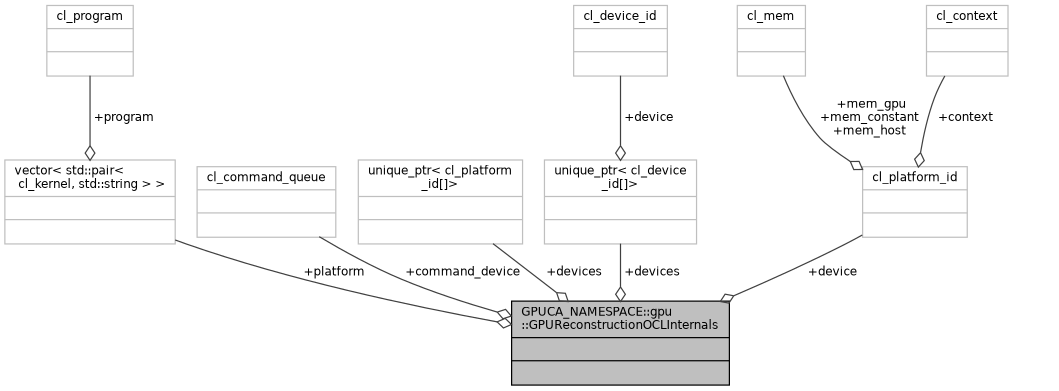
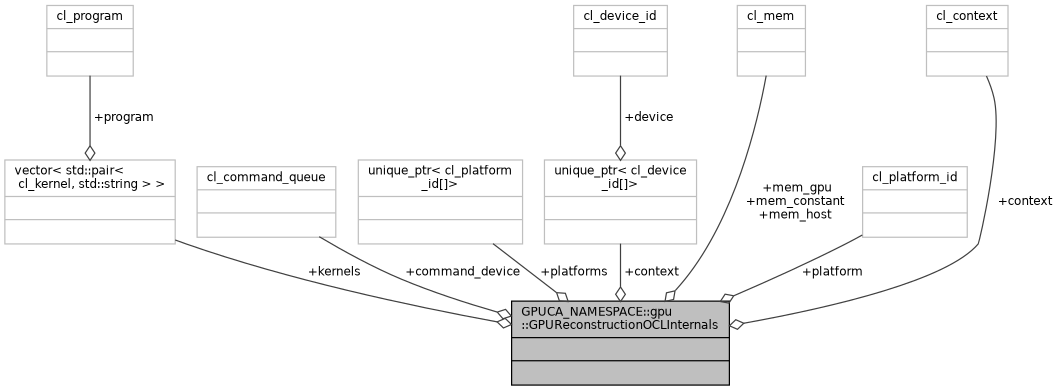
(929, 113) -> (946, 267)
(809, 124) -> (735, 189)
(333, 273) -> (333, 273)
(572, 273) -> (572, 273)
(650, 273) -> (650, 273)
(831, 273) -> (831, 273)
